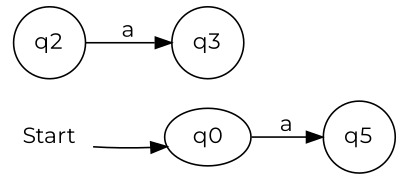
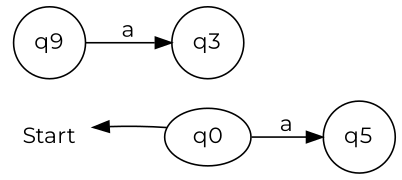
(50, 43) -> (50, 43)
(122, 148) -> (138, 126)
